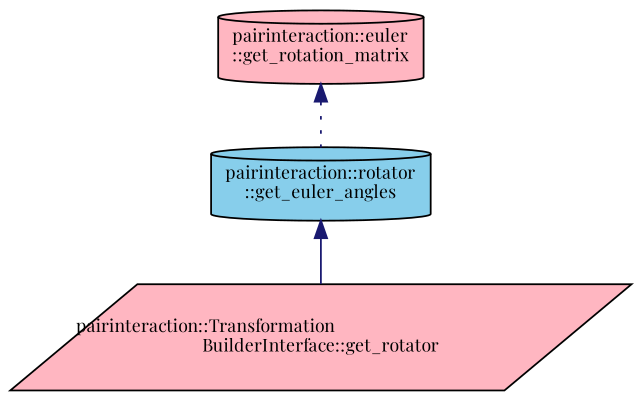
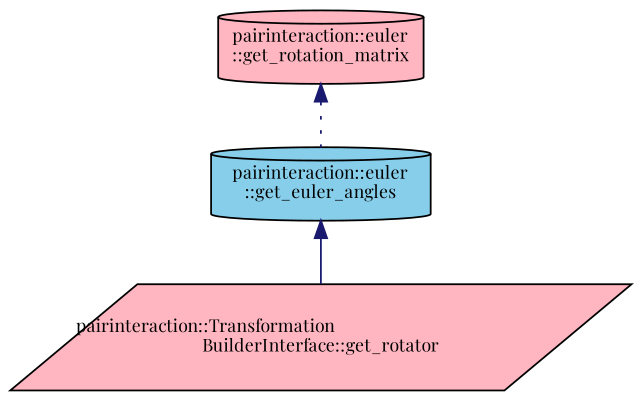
(321, 184) -> (321, 184)
